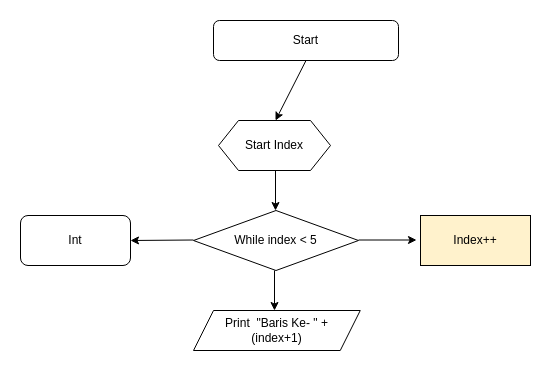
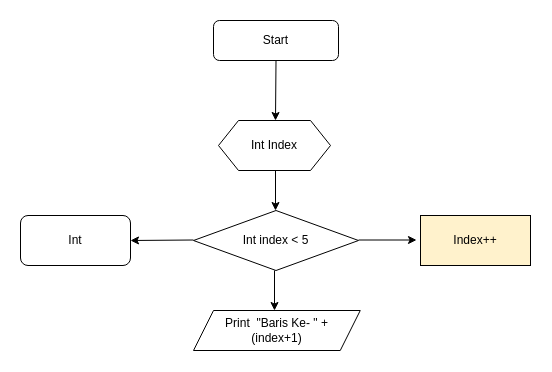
(306, 41) -> (276, 41)
(275, 146) -> (275, 146)
(276, 241) -> (276, 241)
